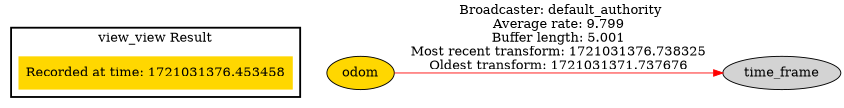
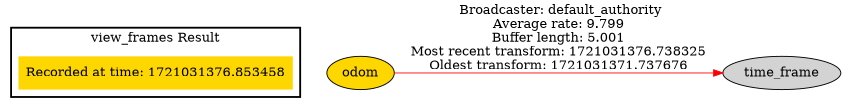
(156, 38) -> (156, 38)
(156, 73) -> (156, 73)
